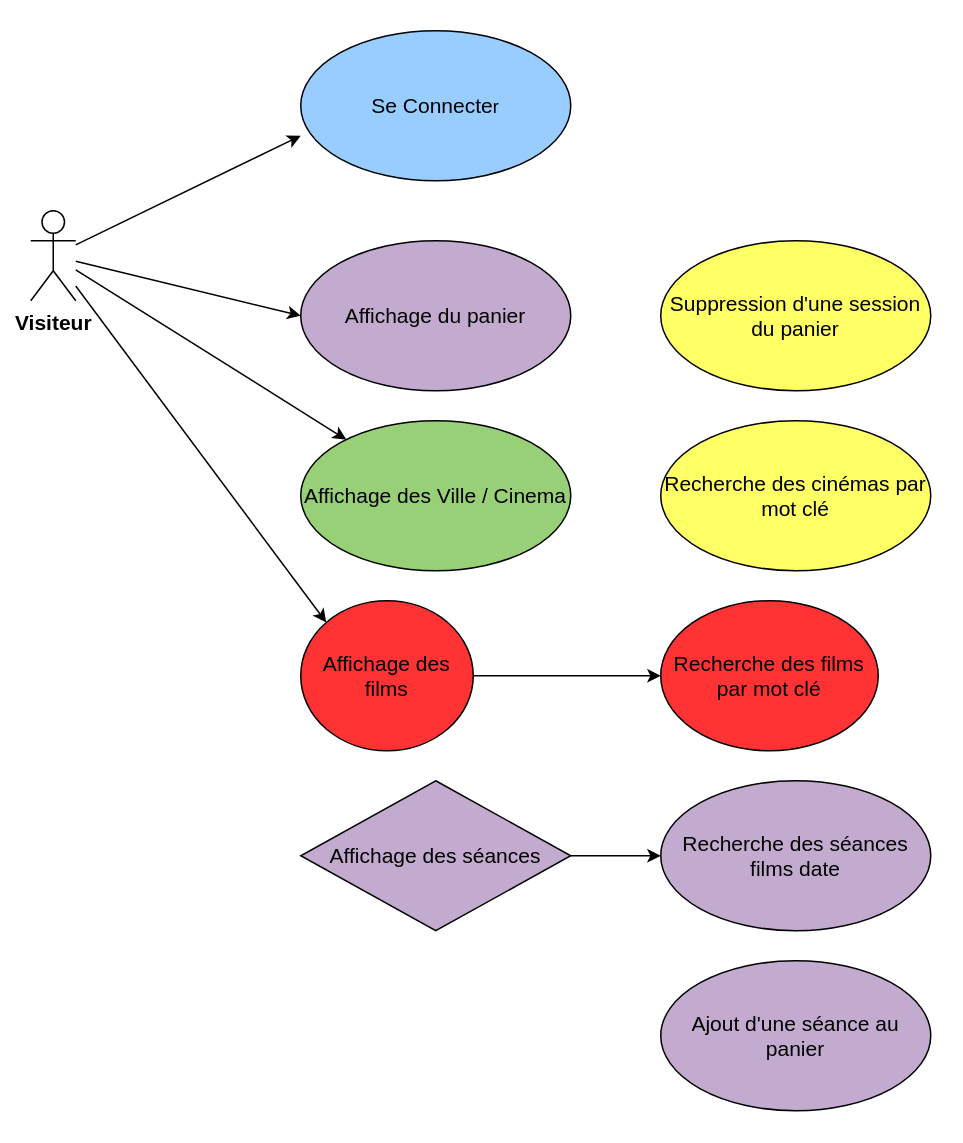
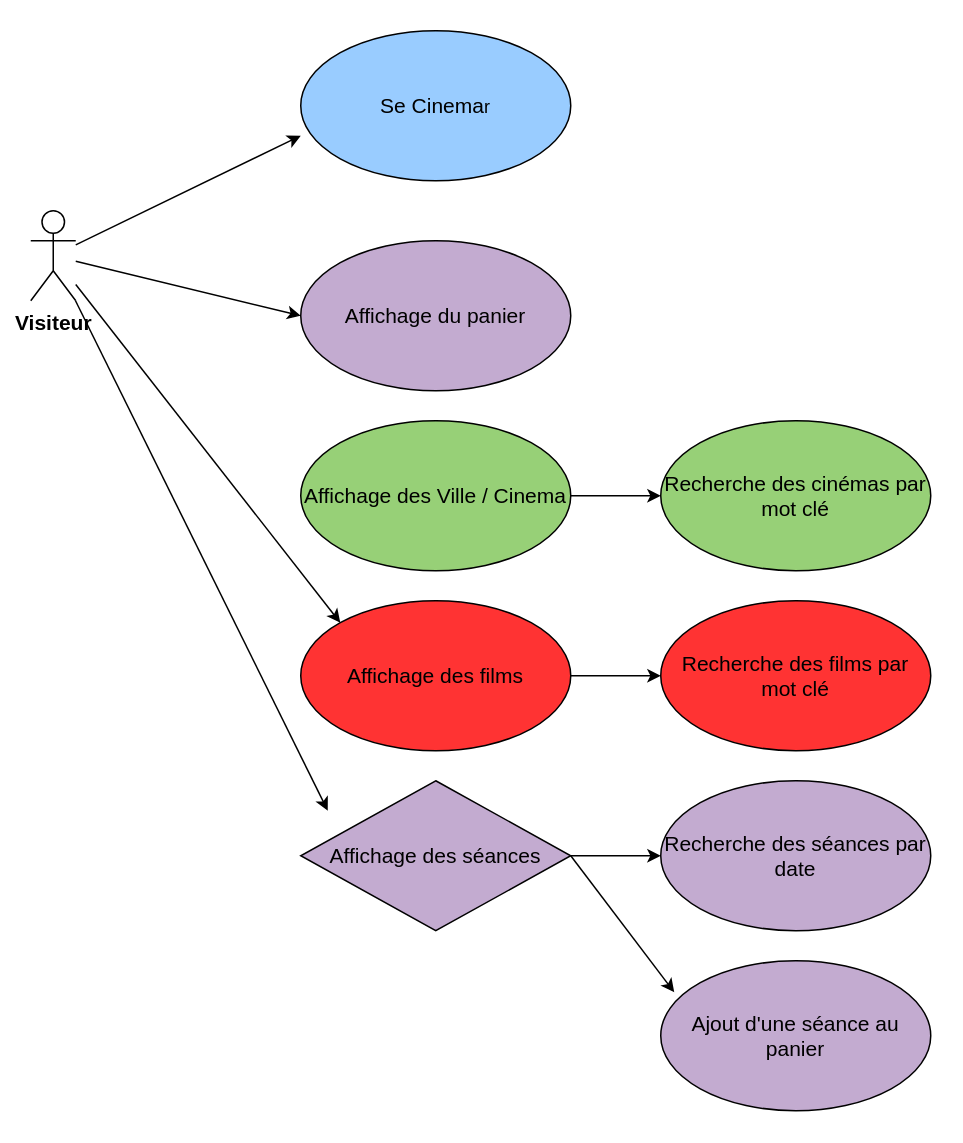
(436, 106) -> (436, 106)
(796, 316) -> none
(207, 352) -> none
none -> (611, 496)
(796, 496) -> (796, 496)
none -> (199, 551)
(387, 676) -> (436, 676)
(770, 676) -> (796, 676)
(796, 856) -> (796, 856)
none -> (621, 921)
